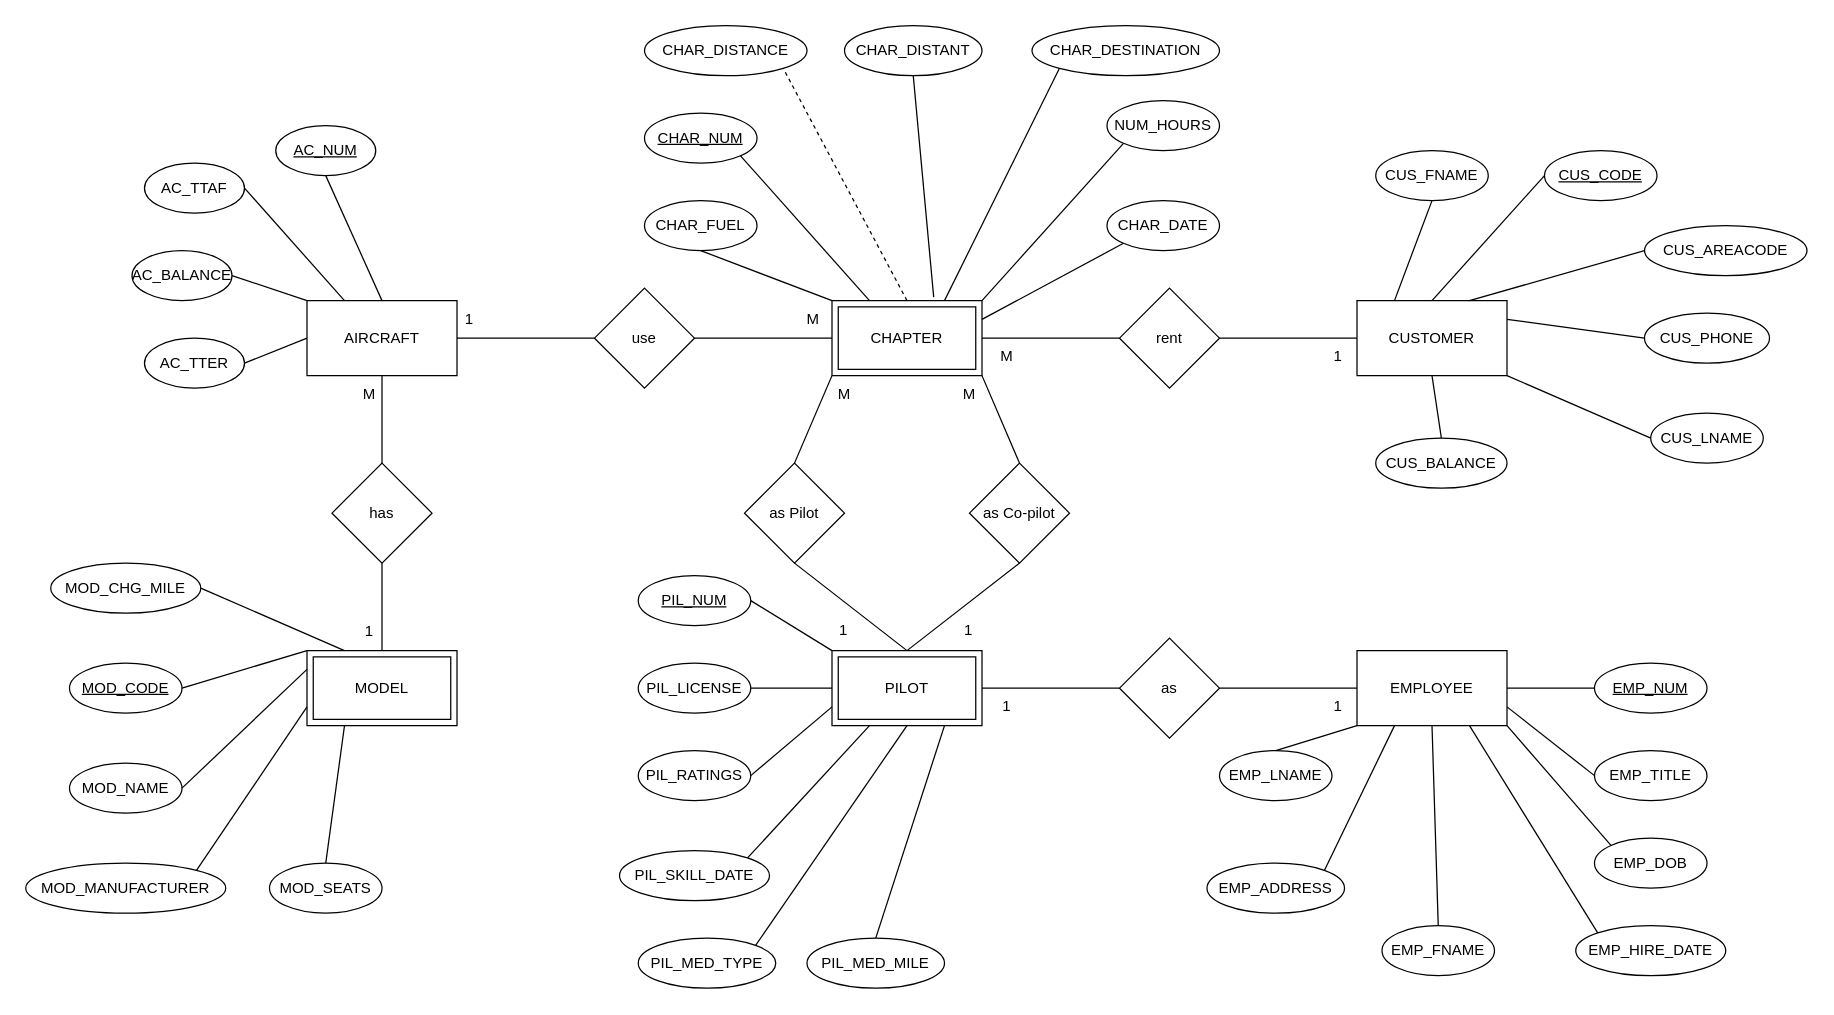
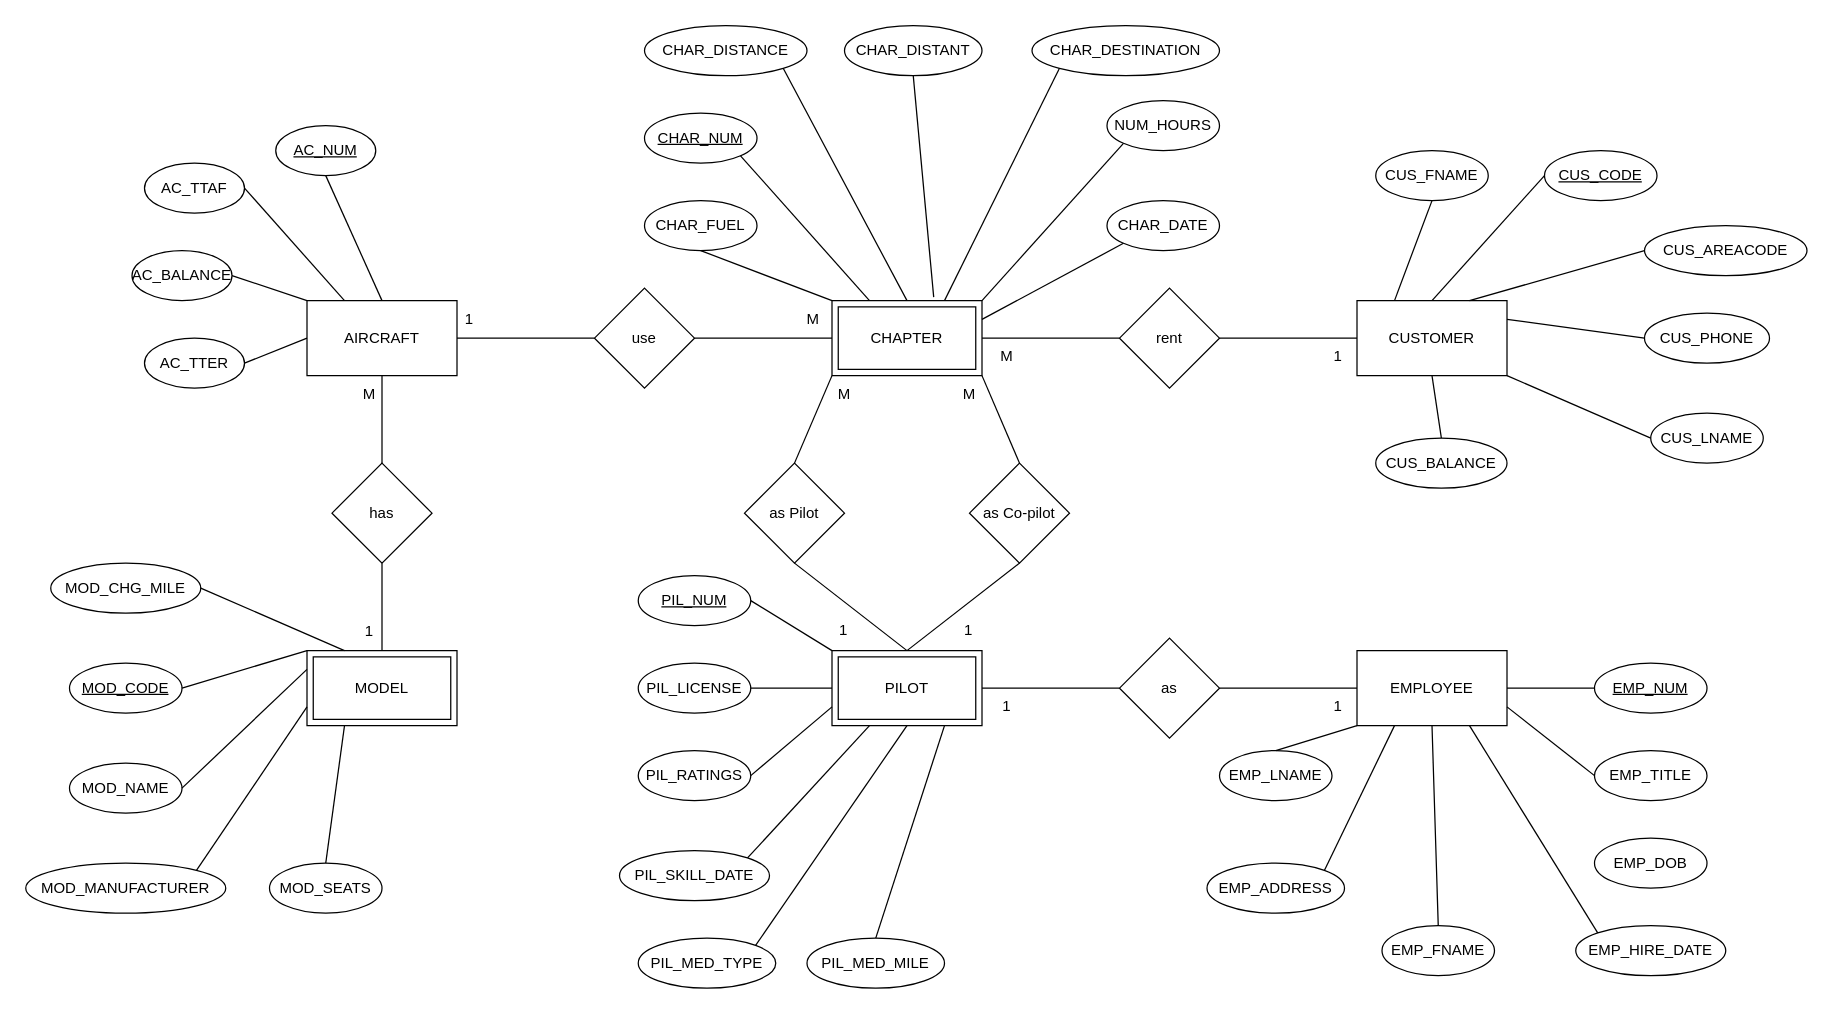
(844, 183) -> (844, 183)
(1559, 786) -> none
